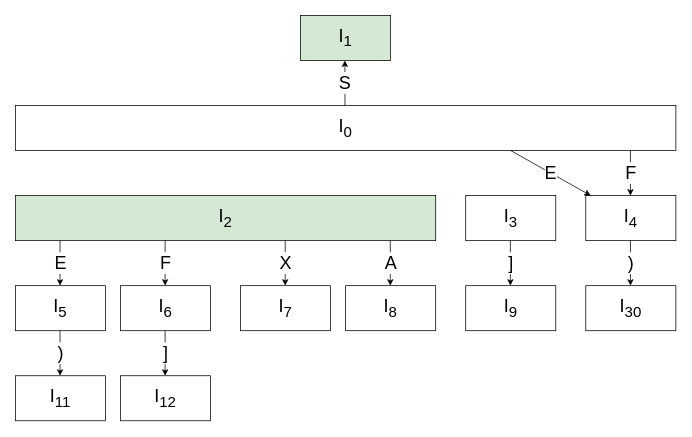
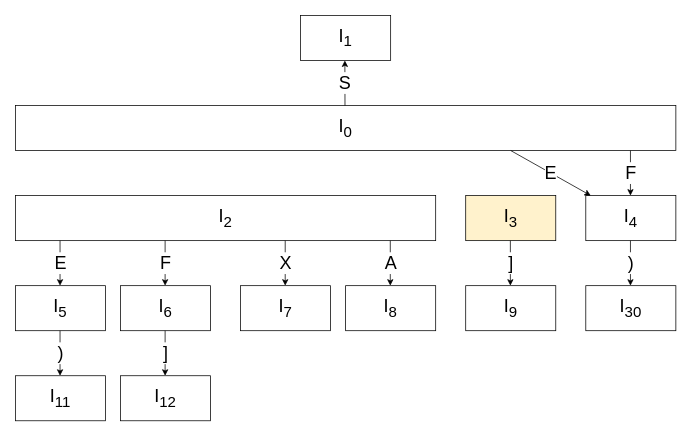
(345, 38) -> (345, 38)
(225, 218) -> (225, 218)
(510, 218) -> (510, 218)
